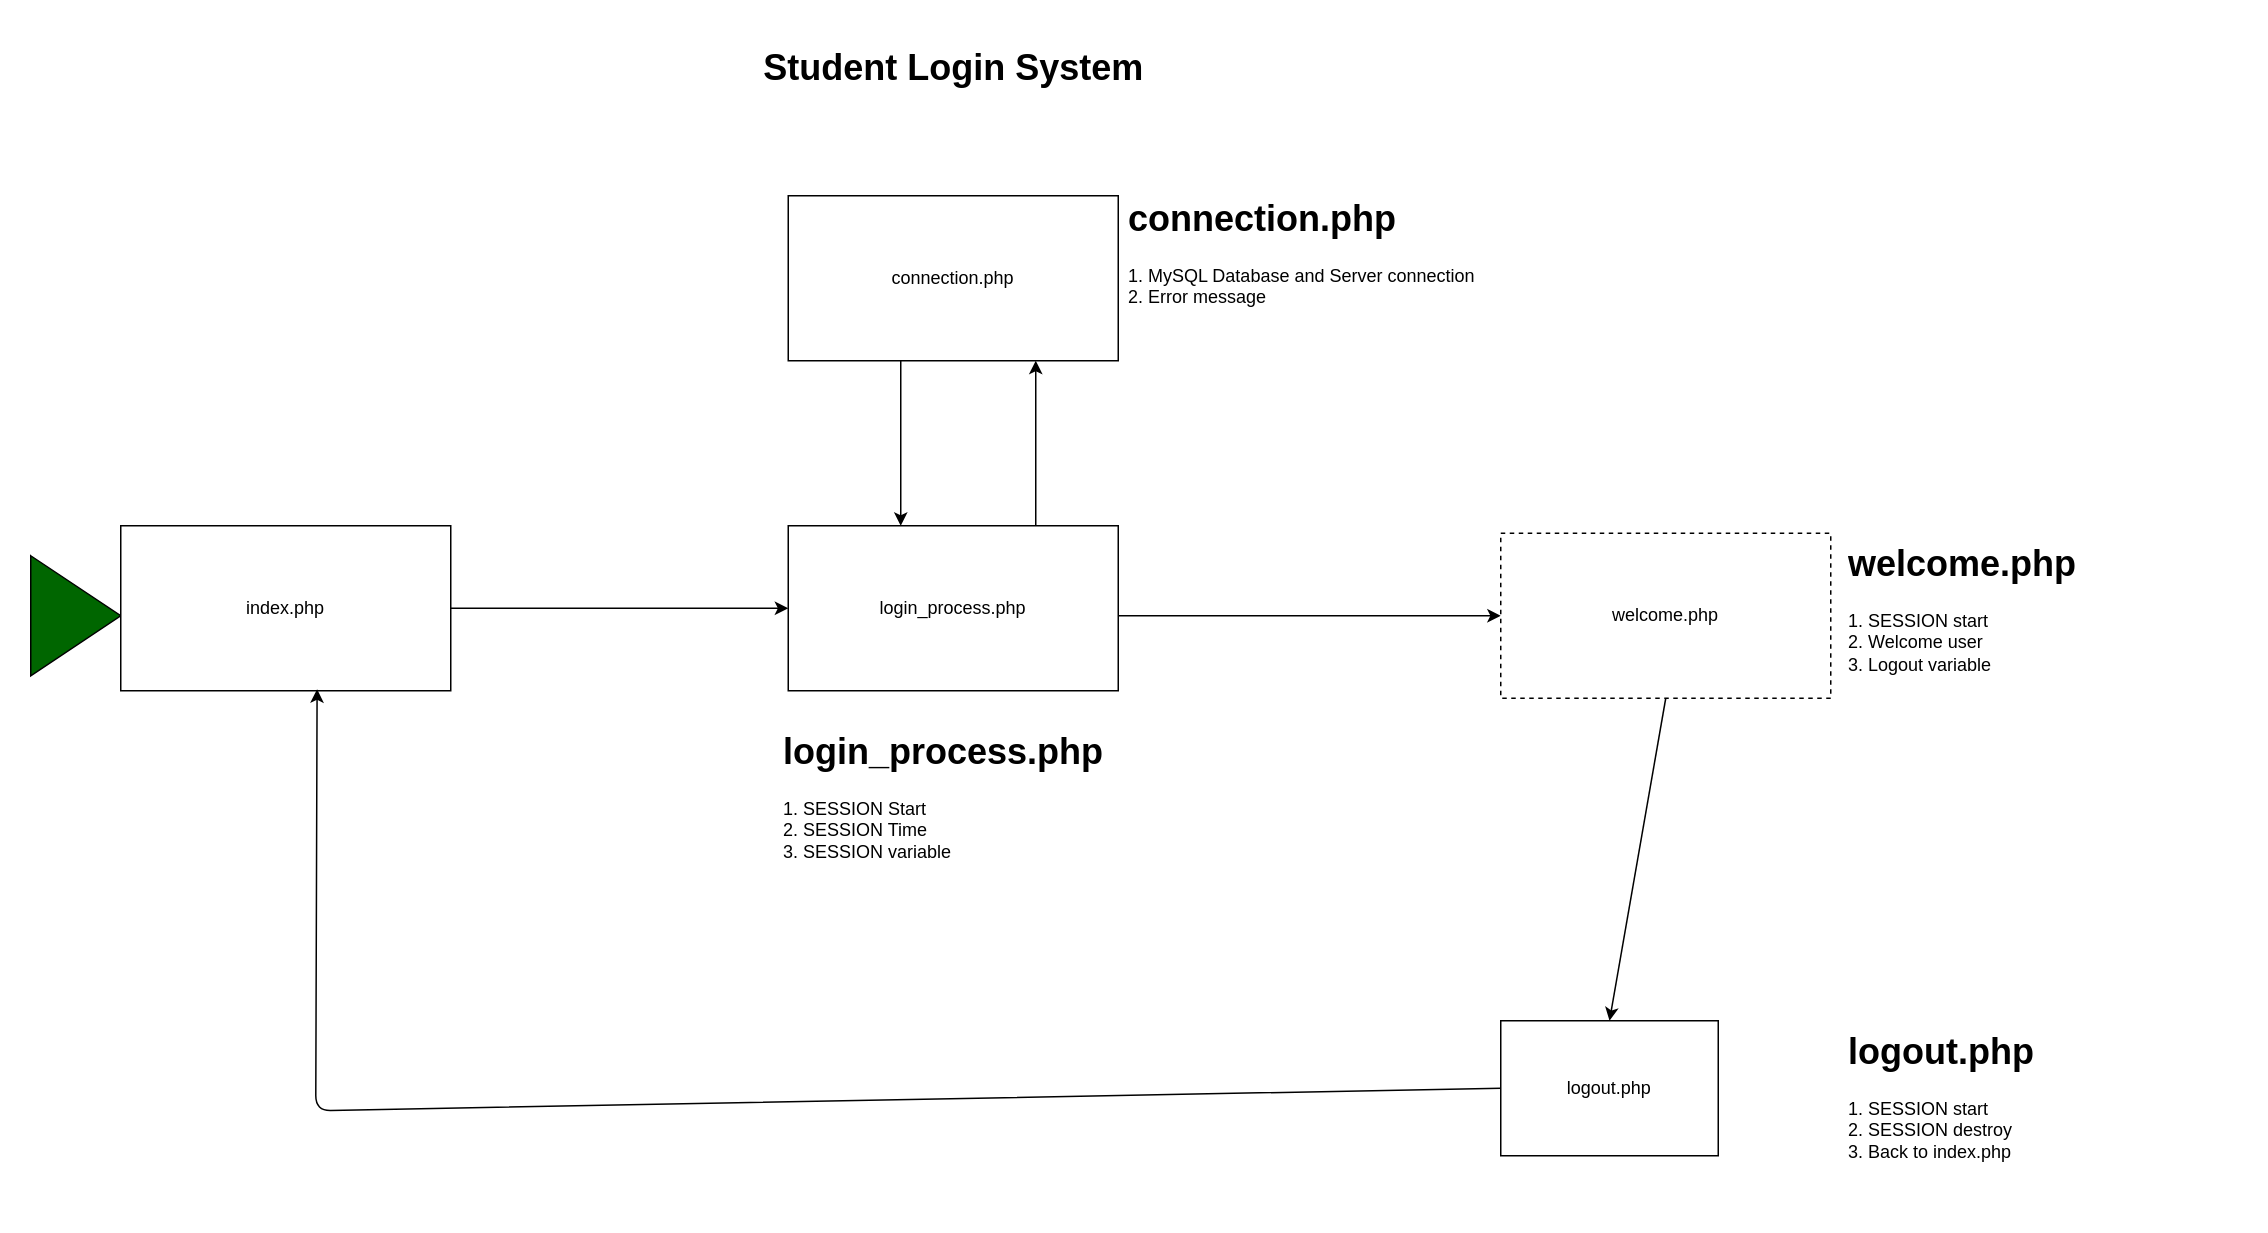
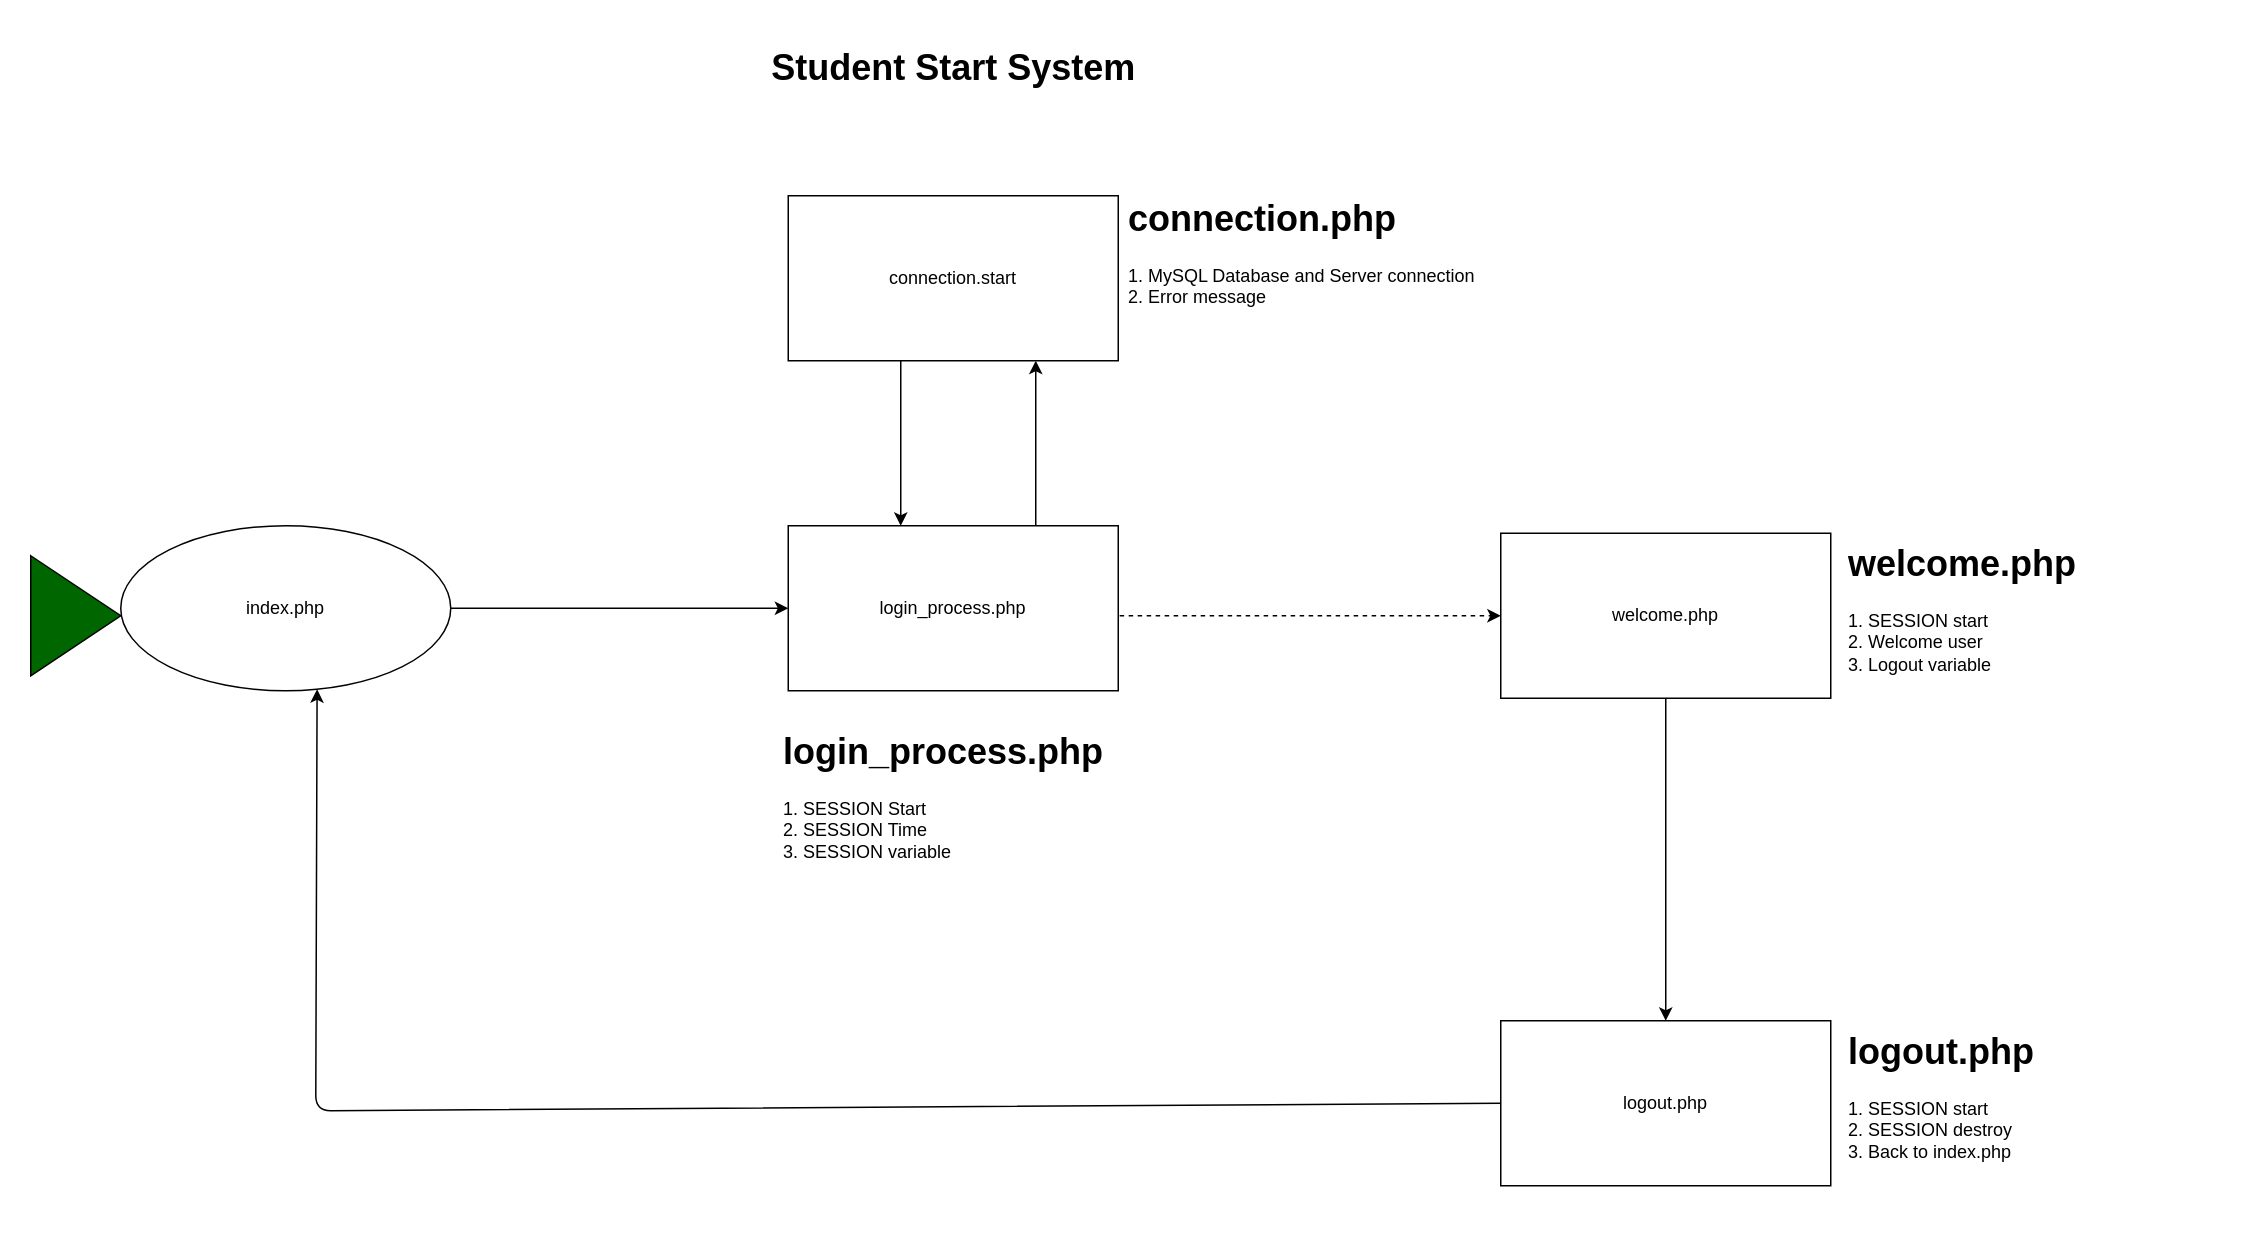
(954, 68) -> (954, 68)
(953, 278) -> (953, 278)
(286, 608) -> (286, 608)
(1303, 616) -> (1303, 616)
(1666, 616) -> (1666, 616)
(1610, 1088) -> (1666, 1103)
